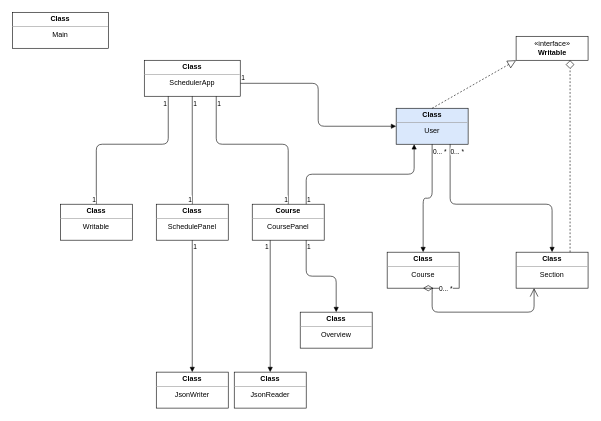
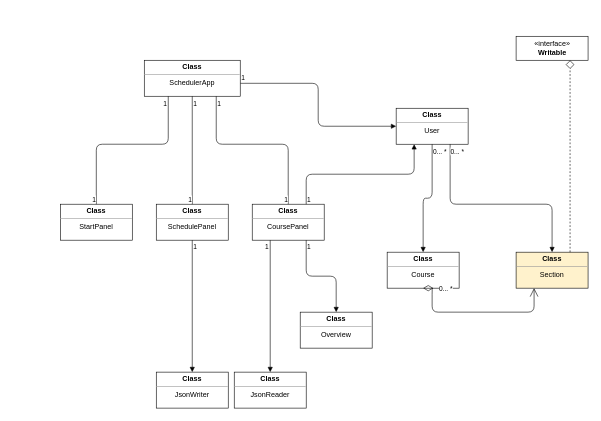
(60, 30) -> none
(471, 86) -> none
(432, 126) -> (432, 126)
(96, 213) -> (96, 213)
(288, 213) -> (288, 213)
(552, 270) -> (552, 270)
